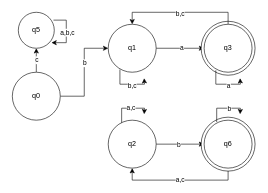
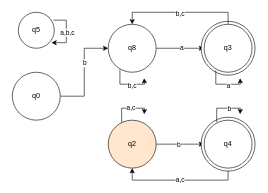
(132, 48) -> (132, 48)
(36, 58) -> none
(132, 144) -> (132, 144)
(228, 144) -> (228, 144)
